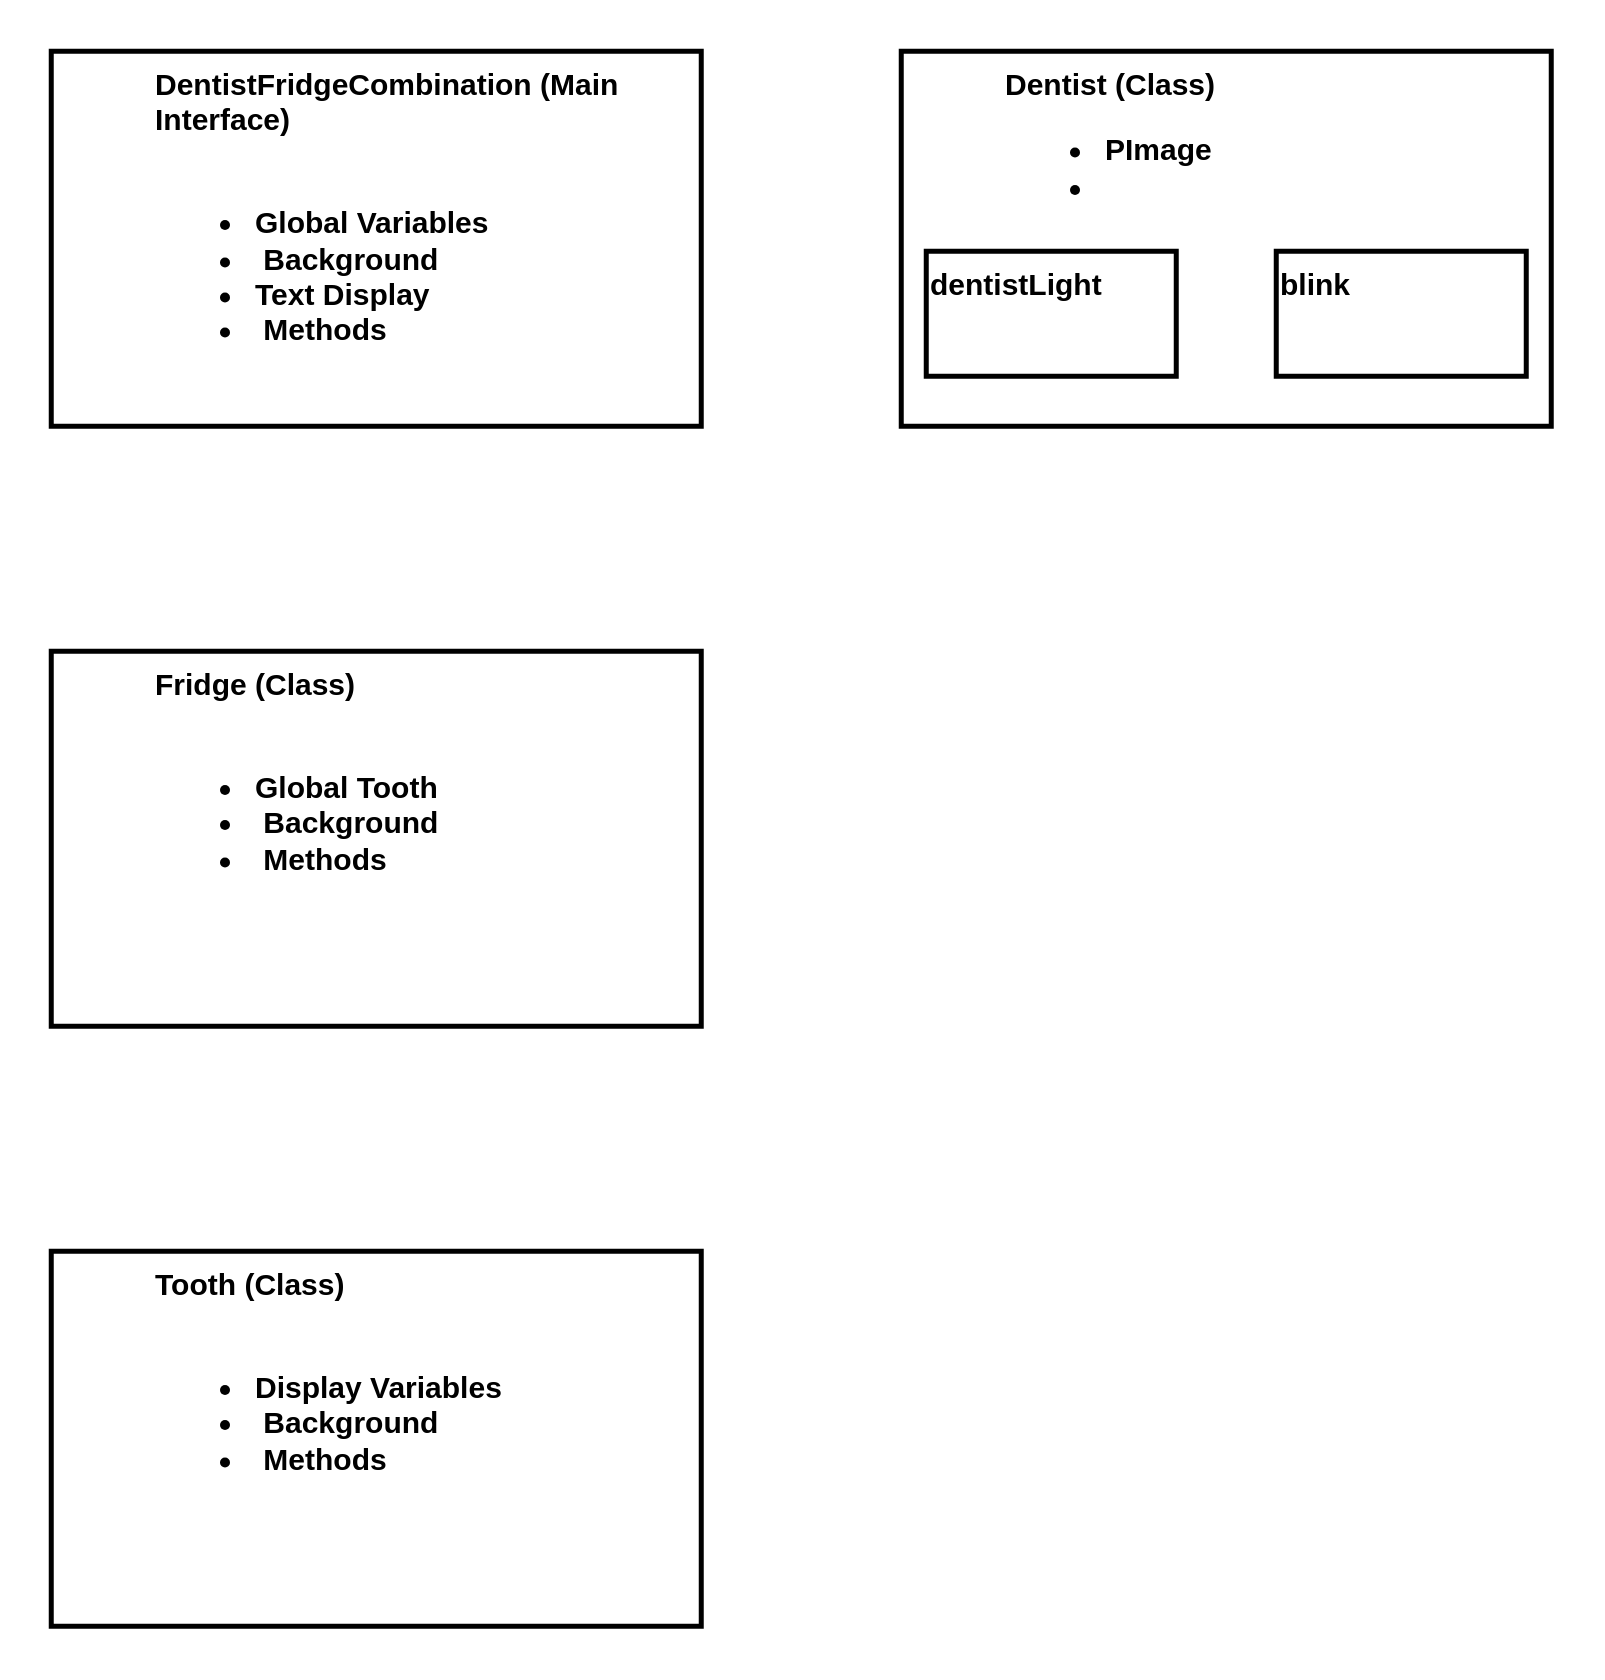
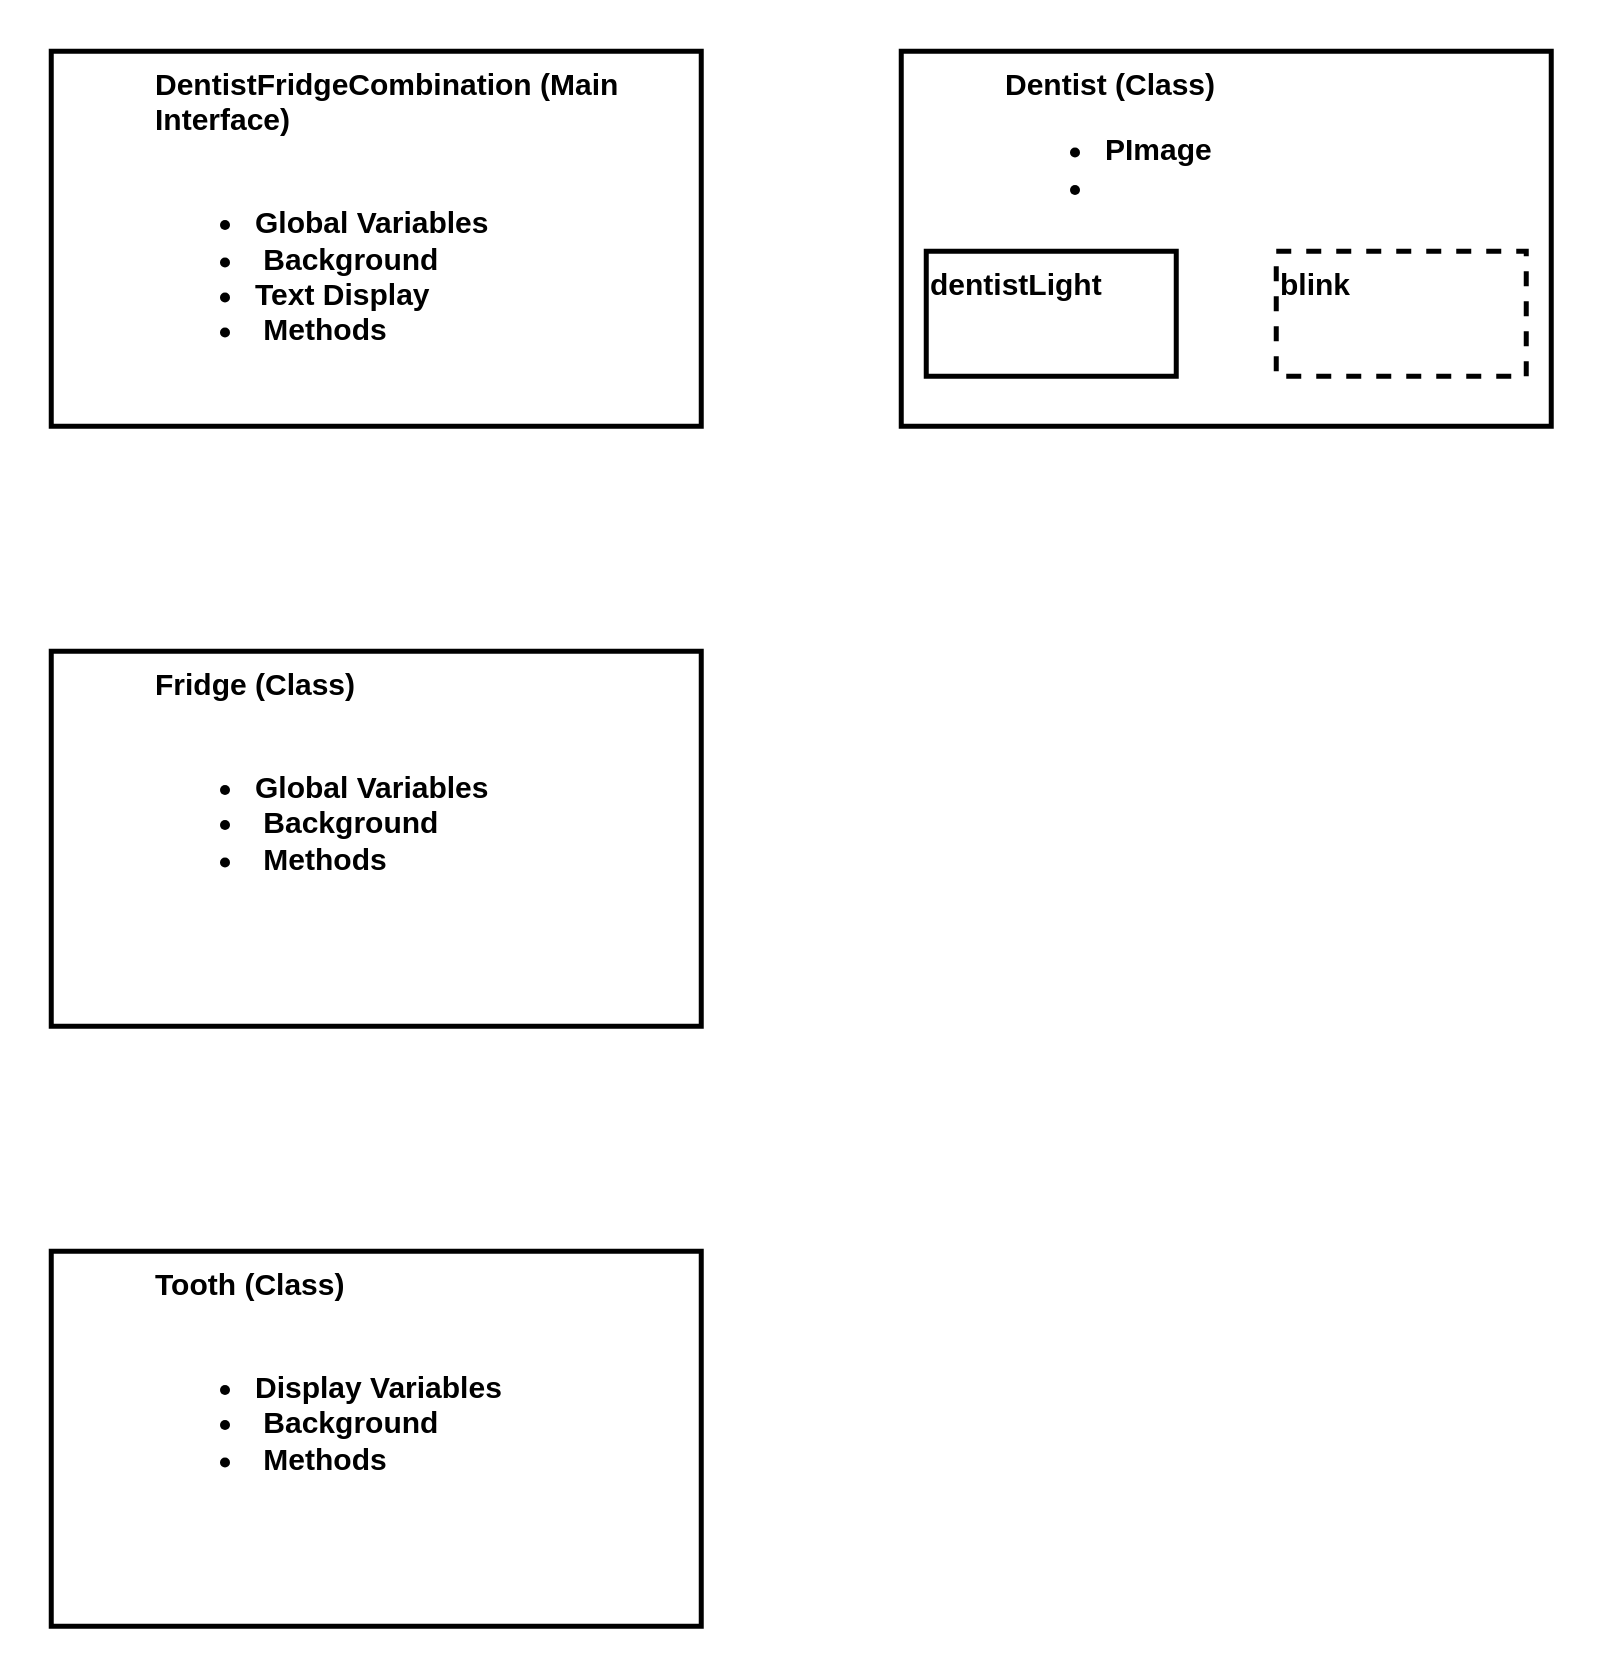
(1401, 314) -> (1401, 314)
(162, 741) -> (171, 741)
